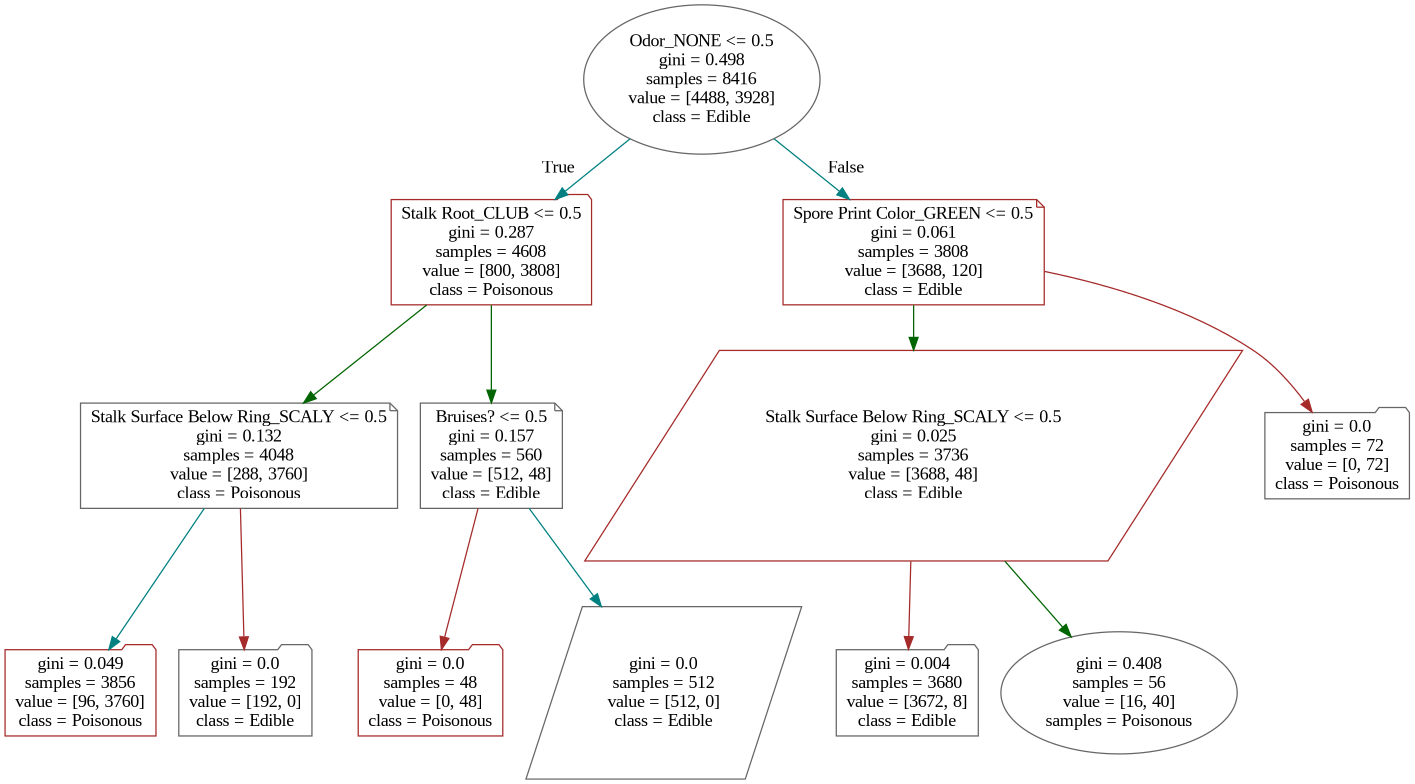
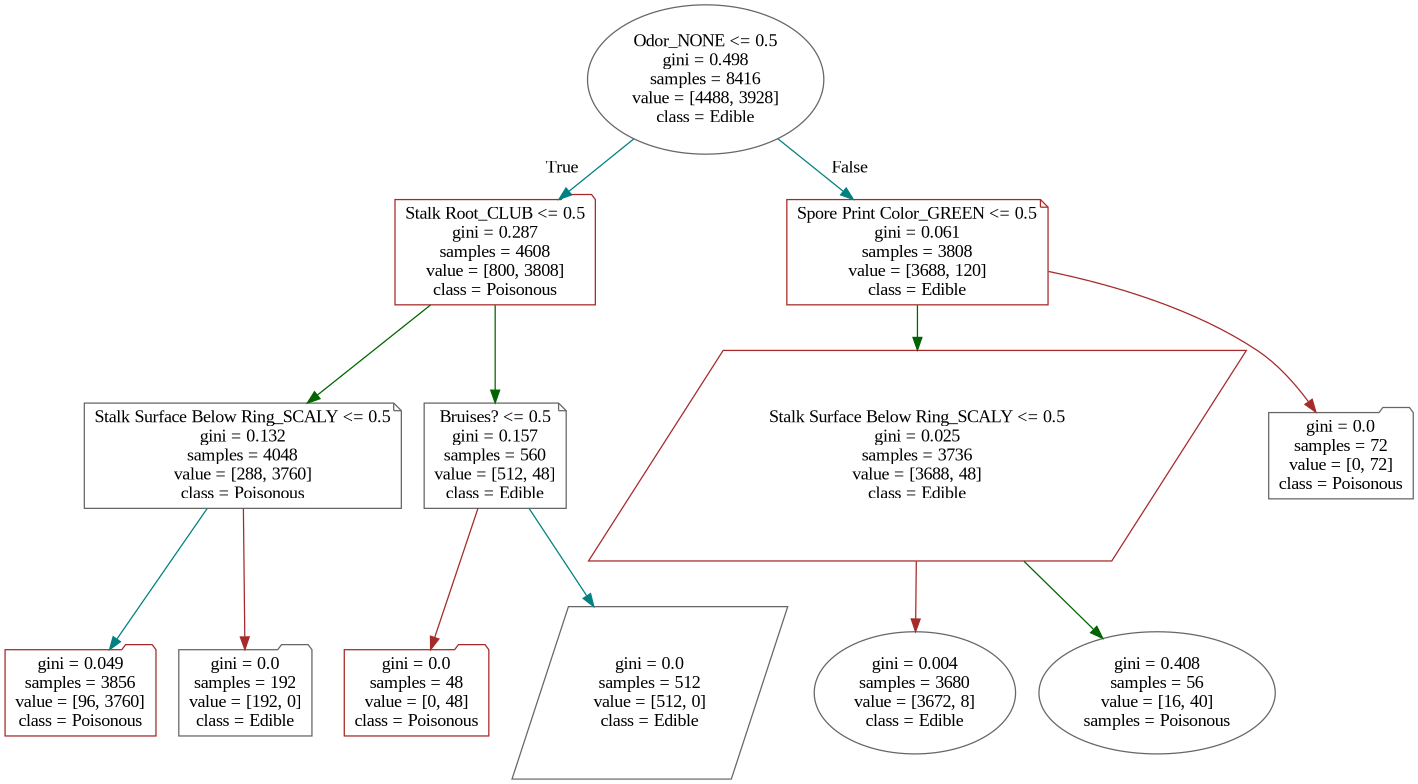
(907, 693) -> (915, 693)
